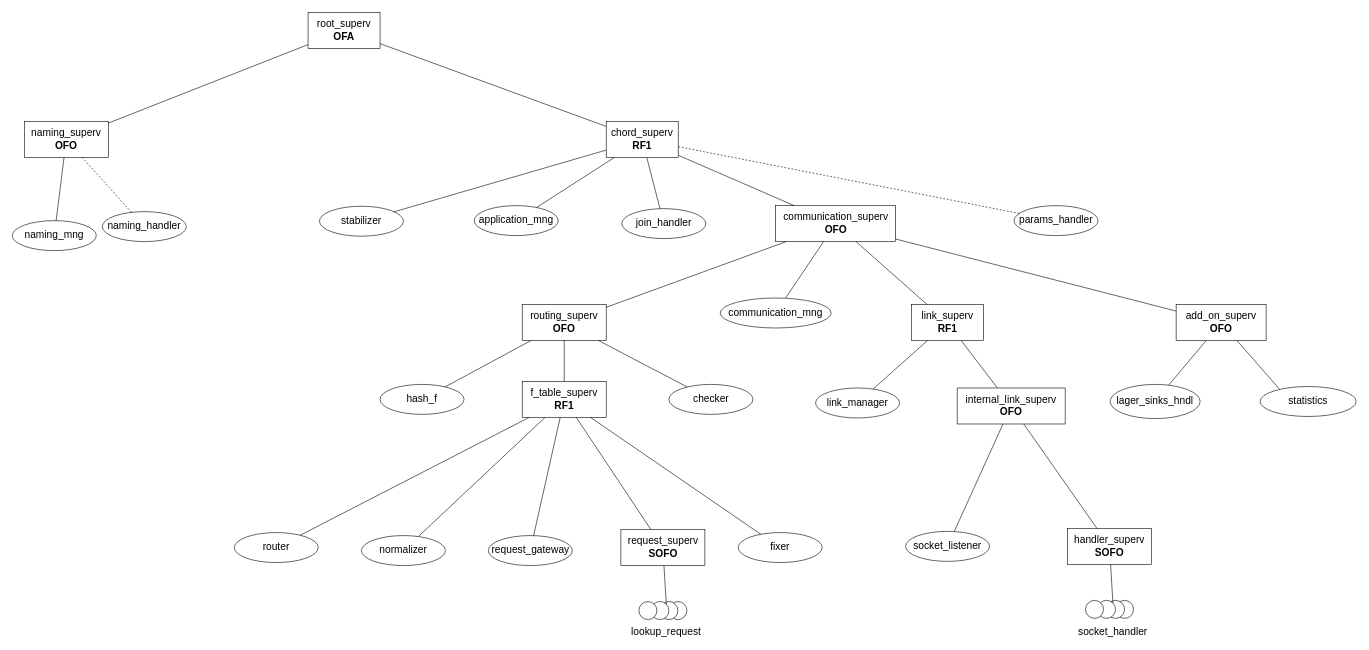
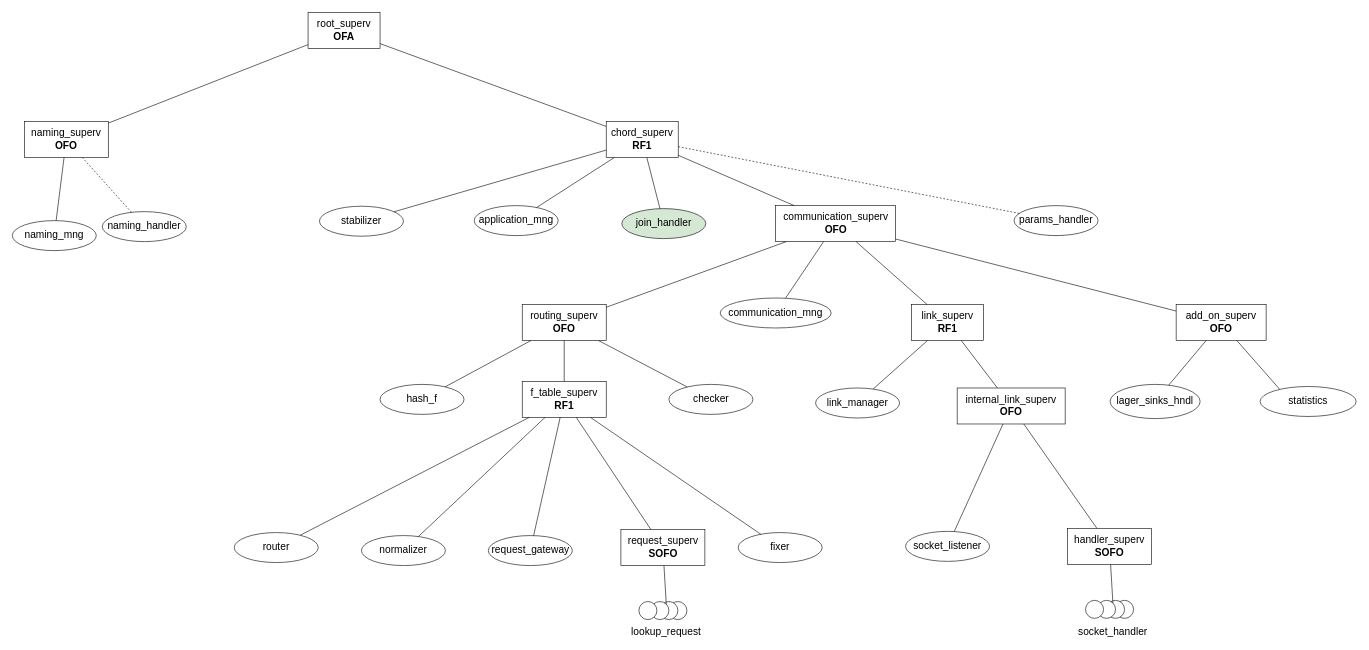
(664, 224) -> (664, 224)
